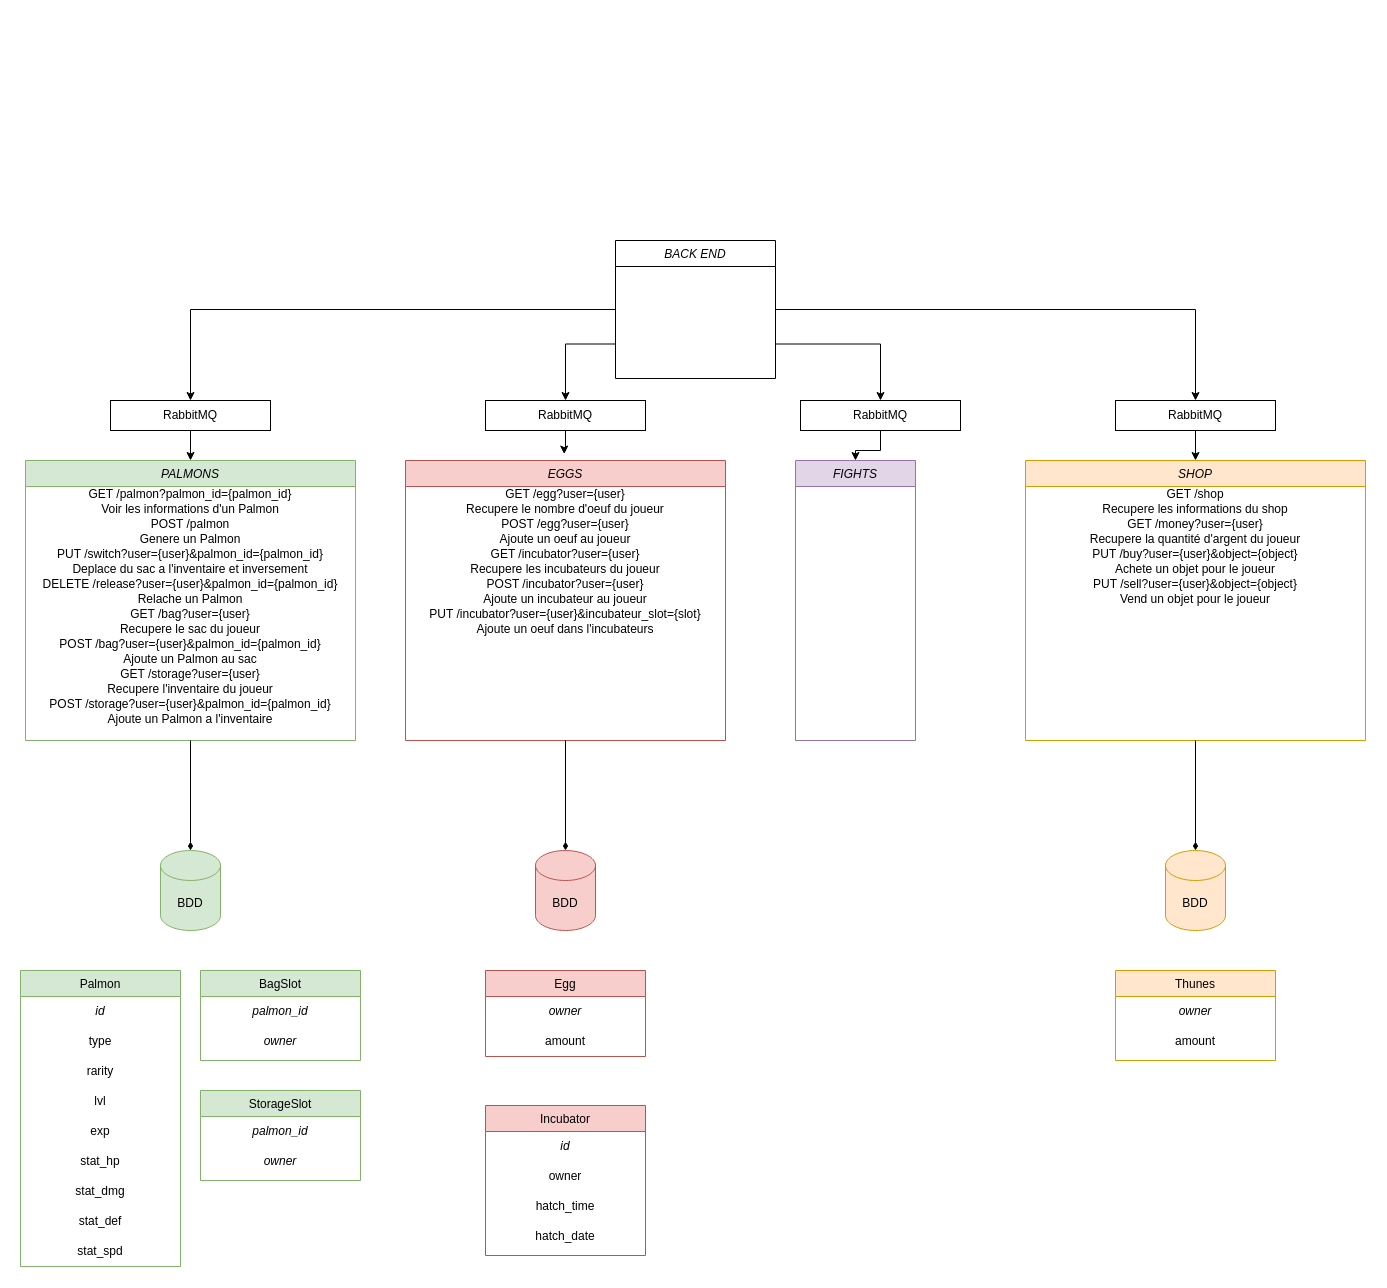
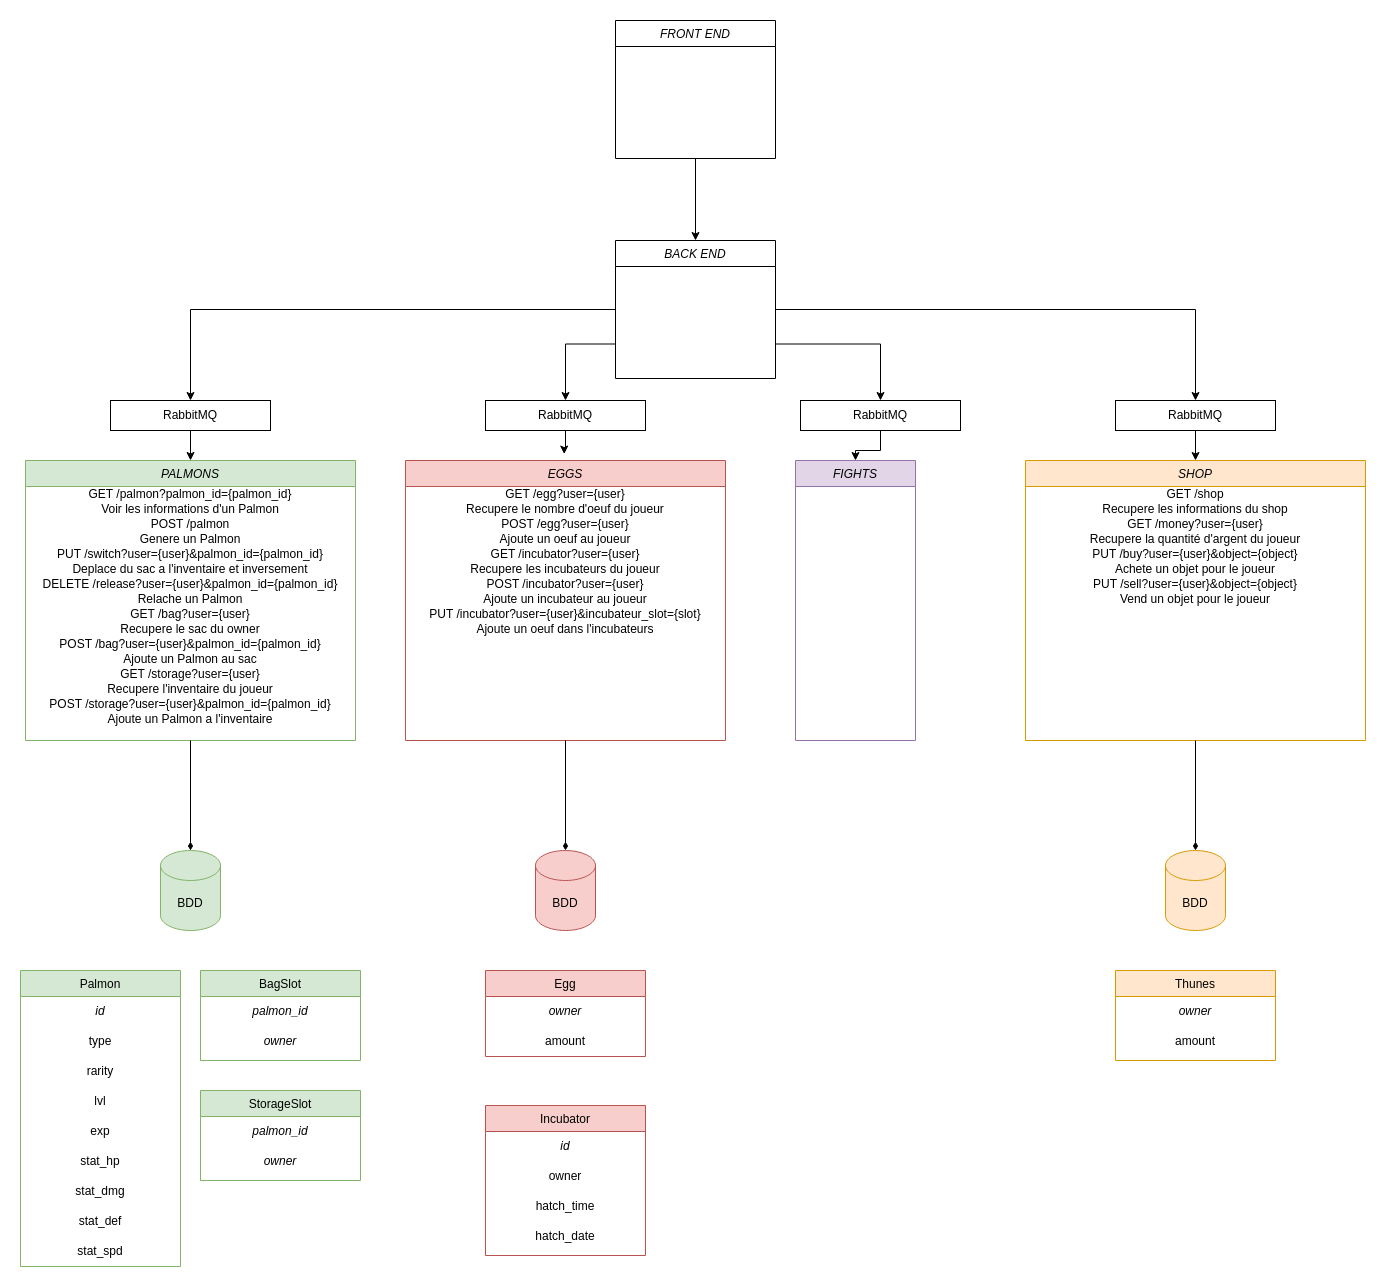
none -> (696, 90)
none -> (696, 197)
(191, 622) -> (191, 622)
